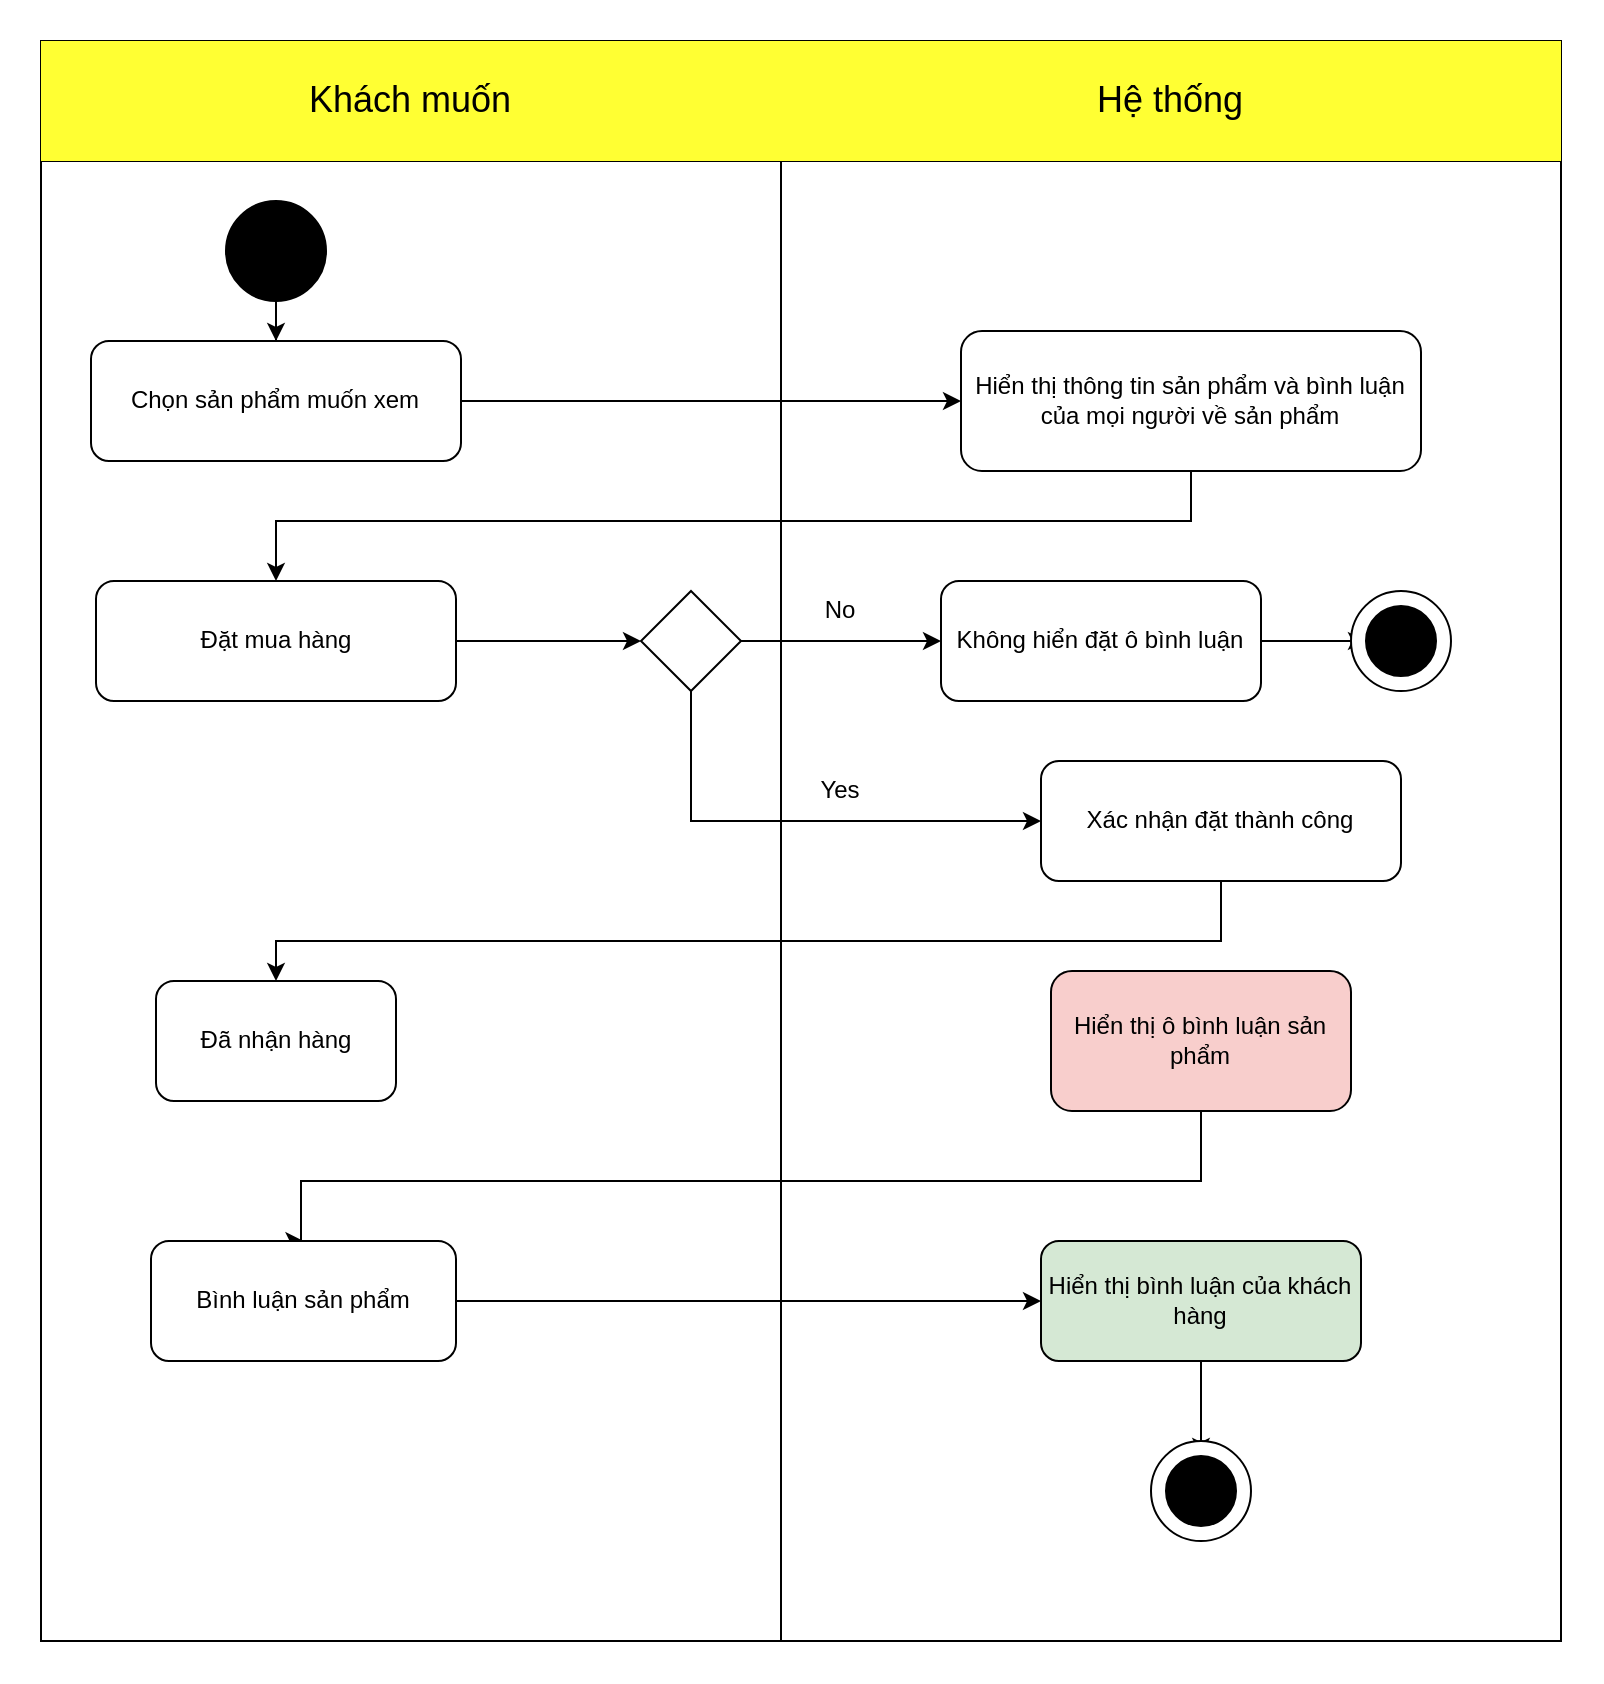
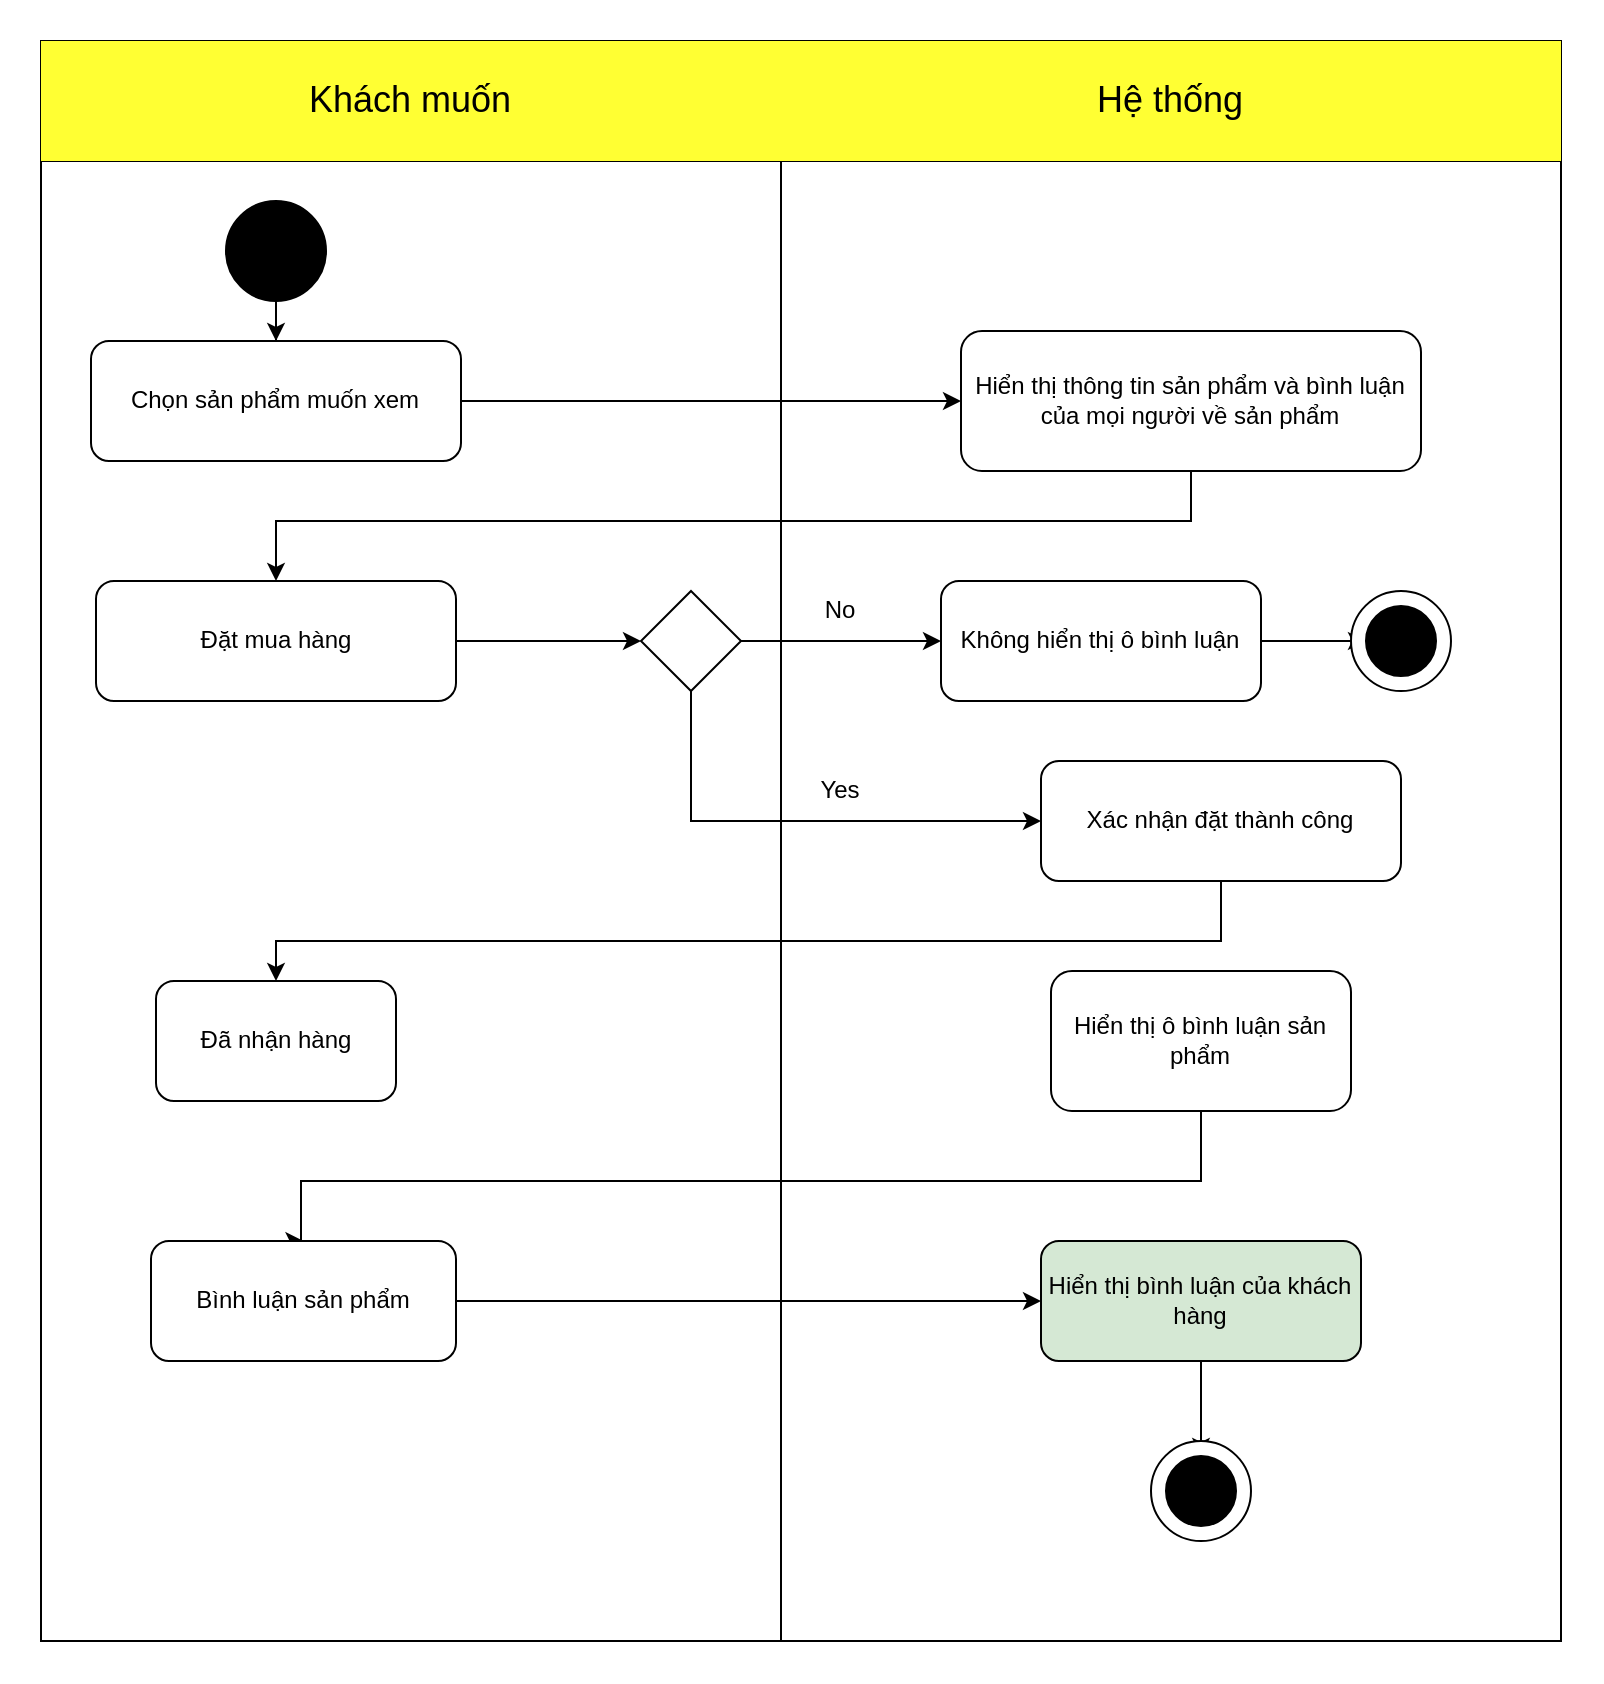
(1101, 641) -> (1101, 641)
(1201, 1041) -> (1201, 1041)
